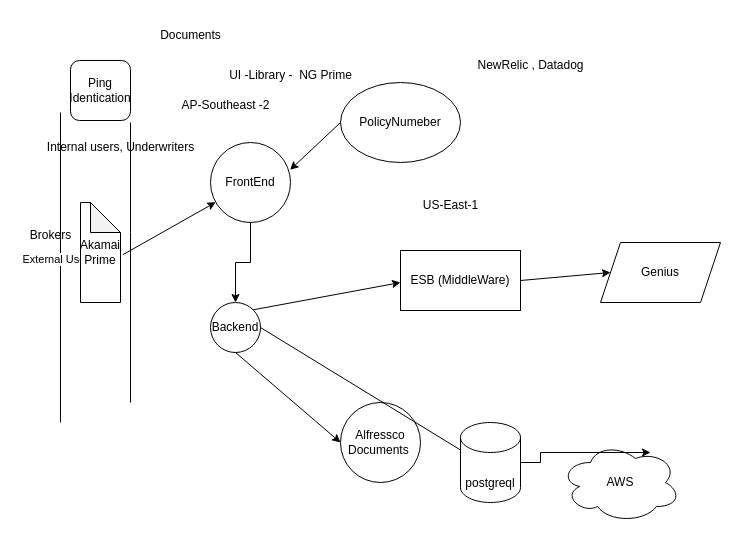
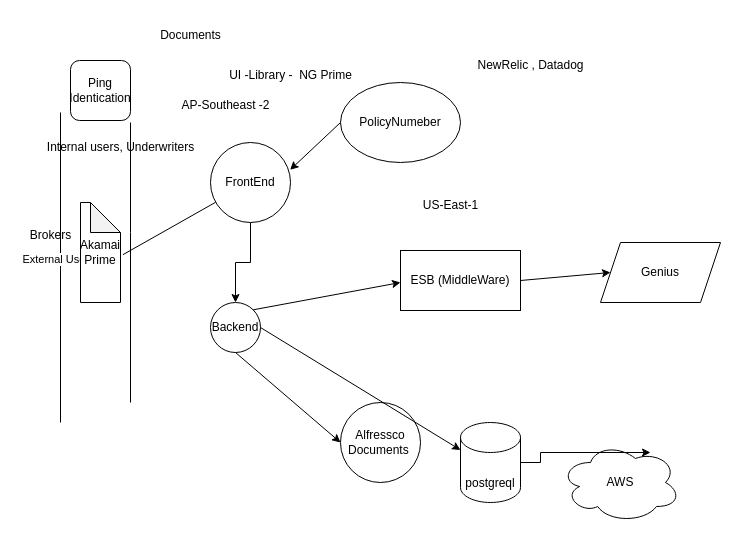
(208, 206) -> (211, 205)
(456, 447) -> (453, 446)
